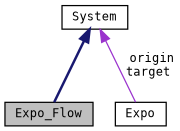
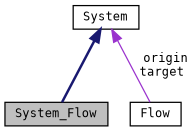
(49, 114) -> (56, 114)
(141, 114) -> (156, 114)
